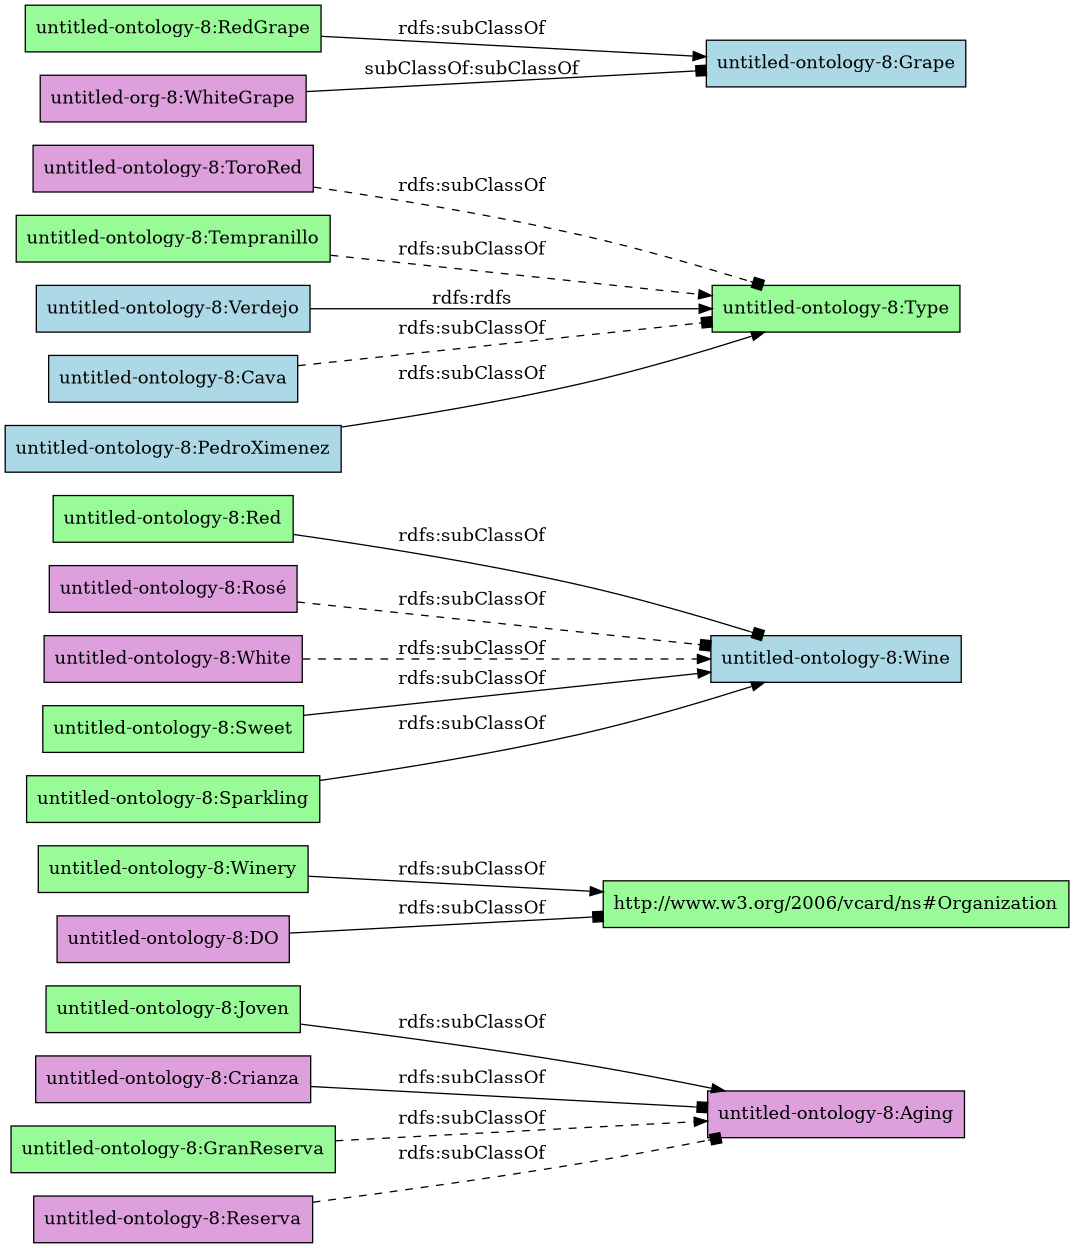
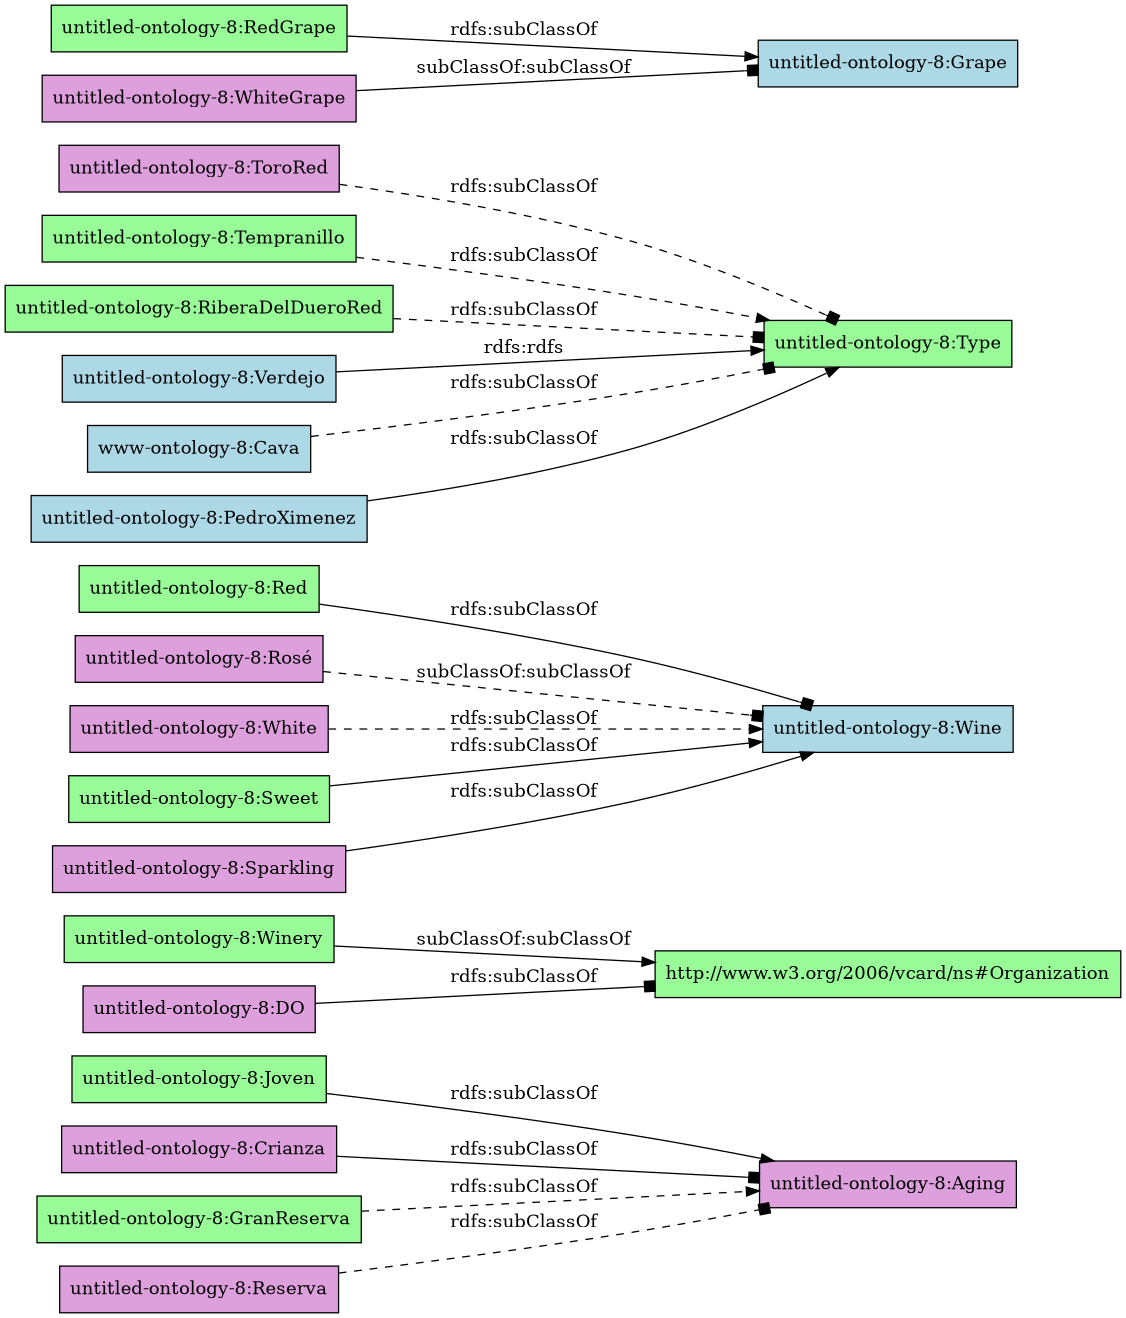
(173, 99) -> (199, 99)
none -> (199, 309)
(173, 379) -> (199, 449)
(472, 600) -> (524, 673)
(173, 799) -> (199, 869)
(472, 870) -> (524, 940)
